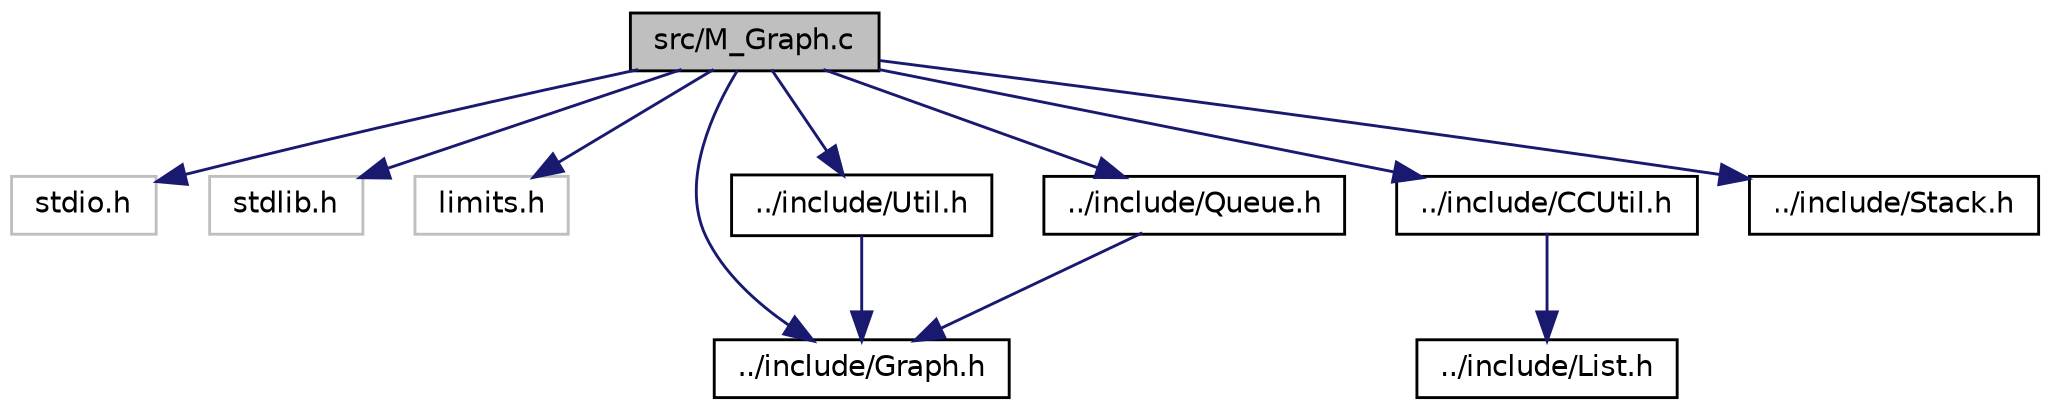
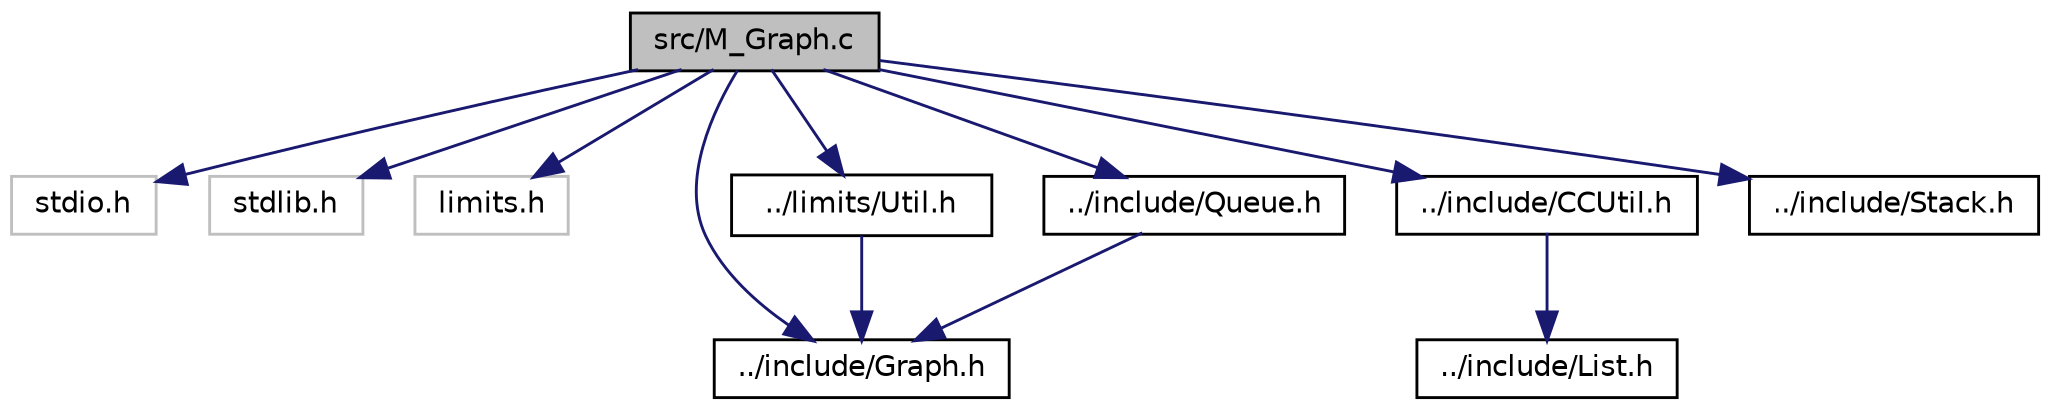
(862, 205) -> (862, 205)
